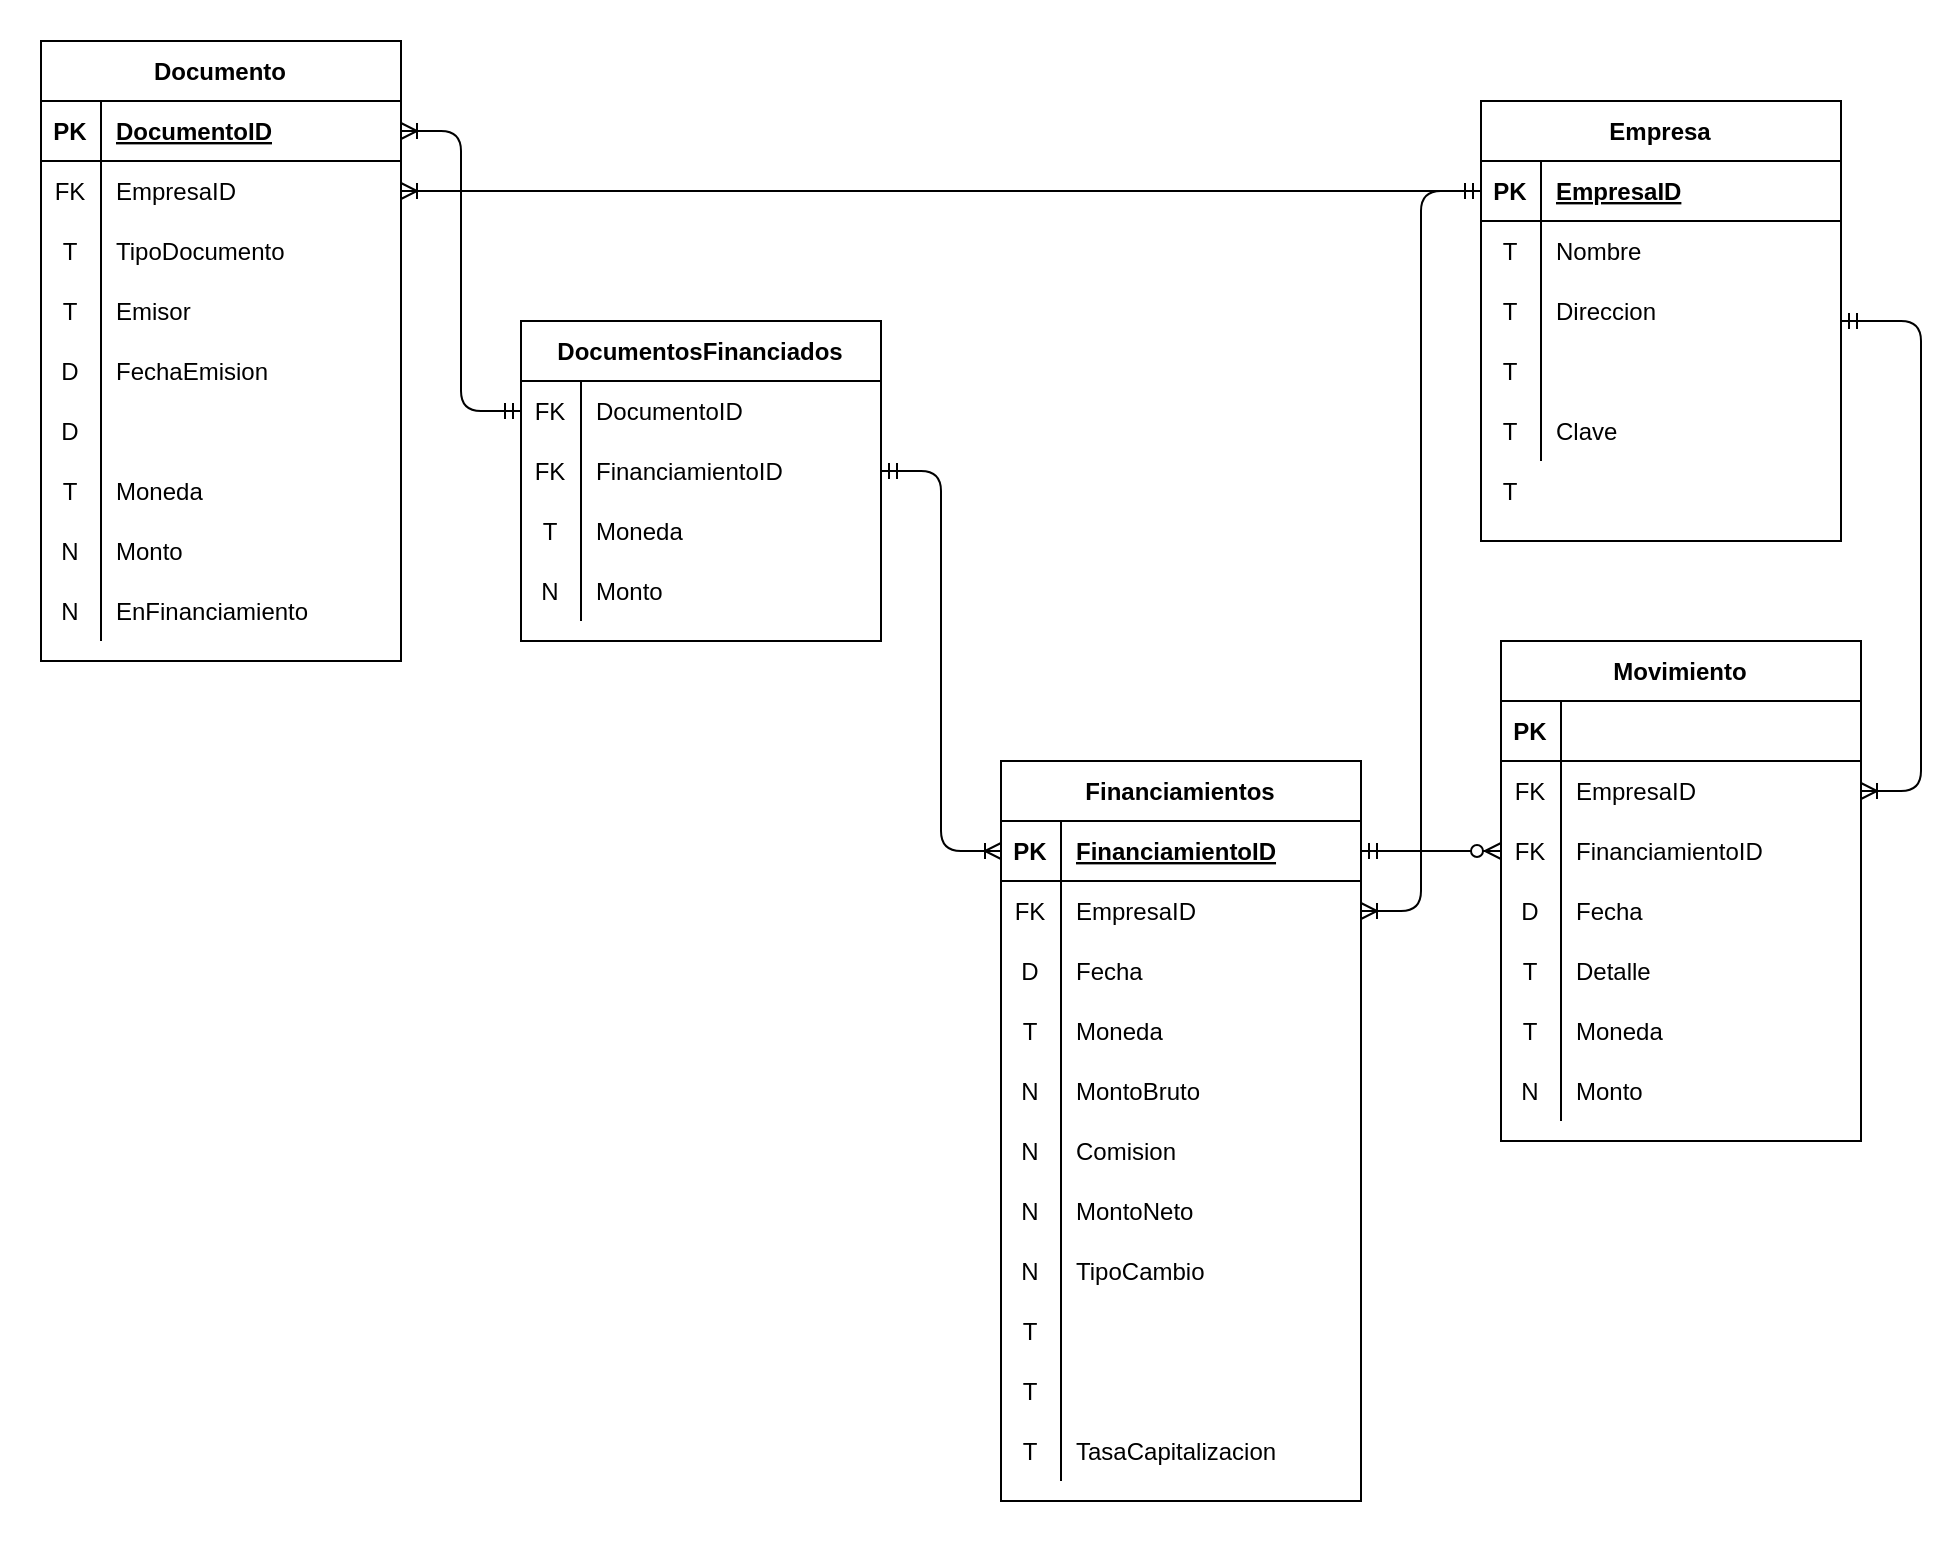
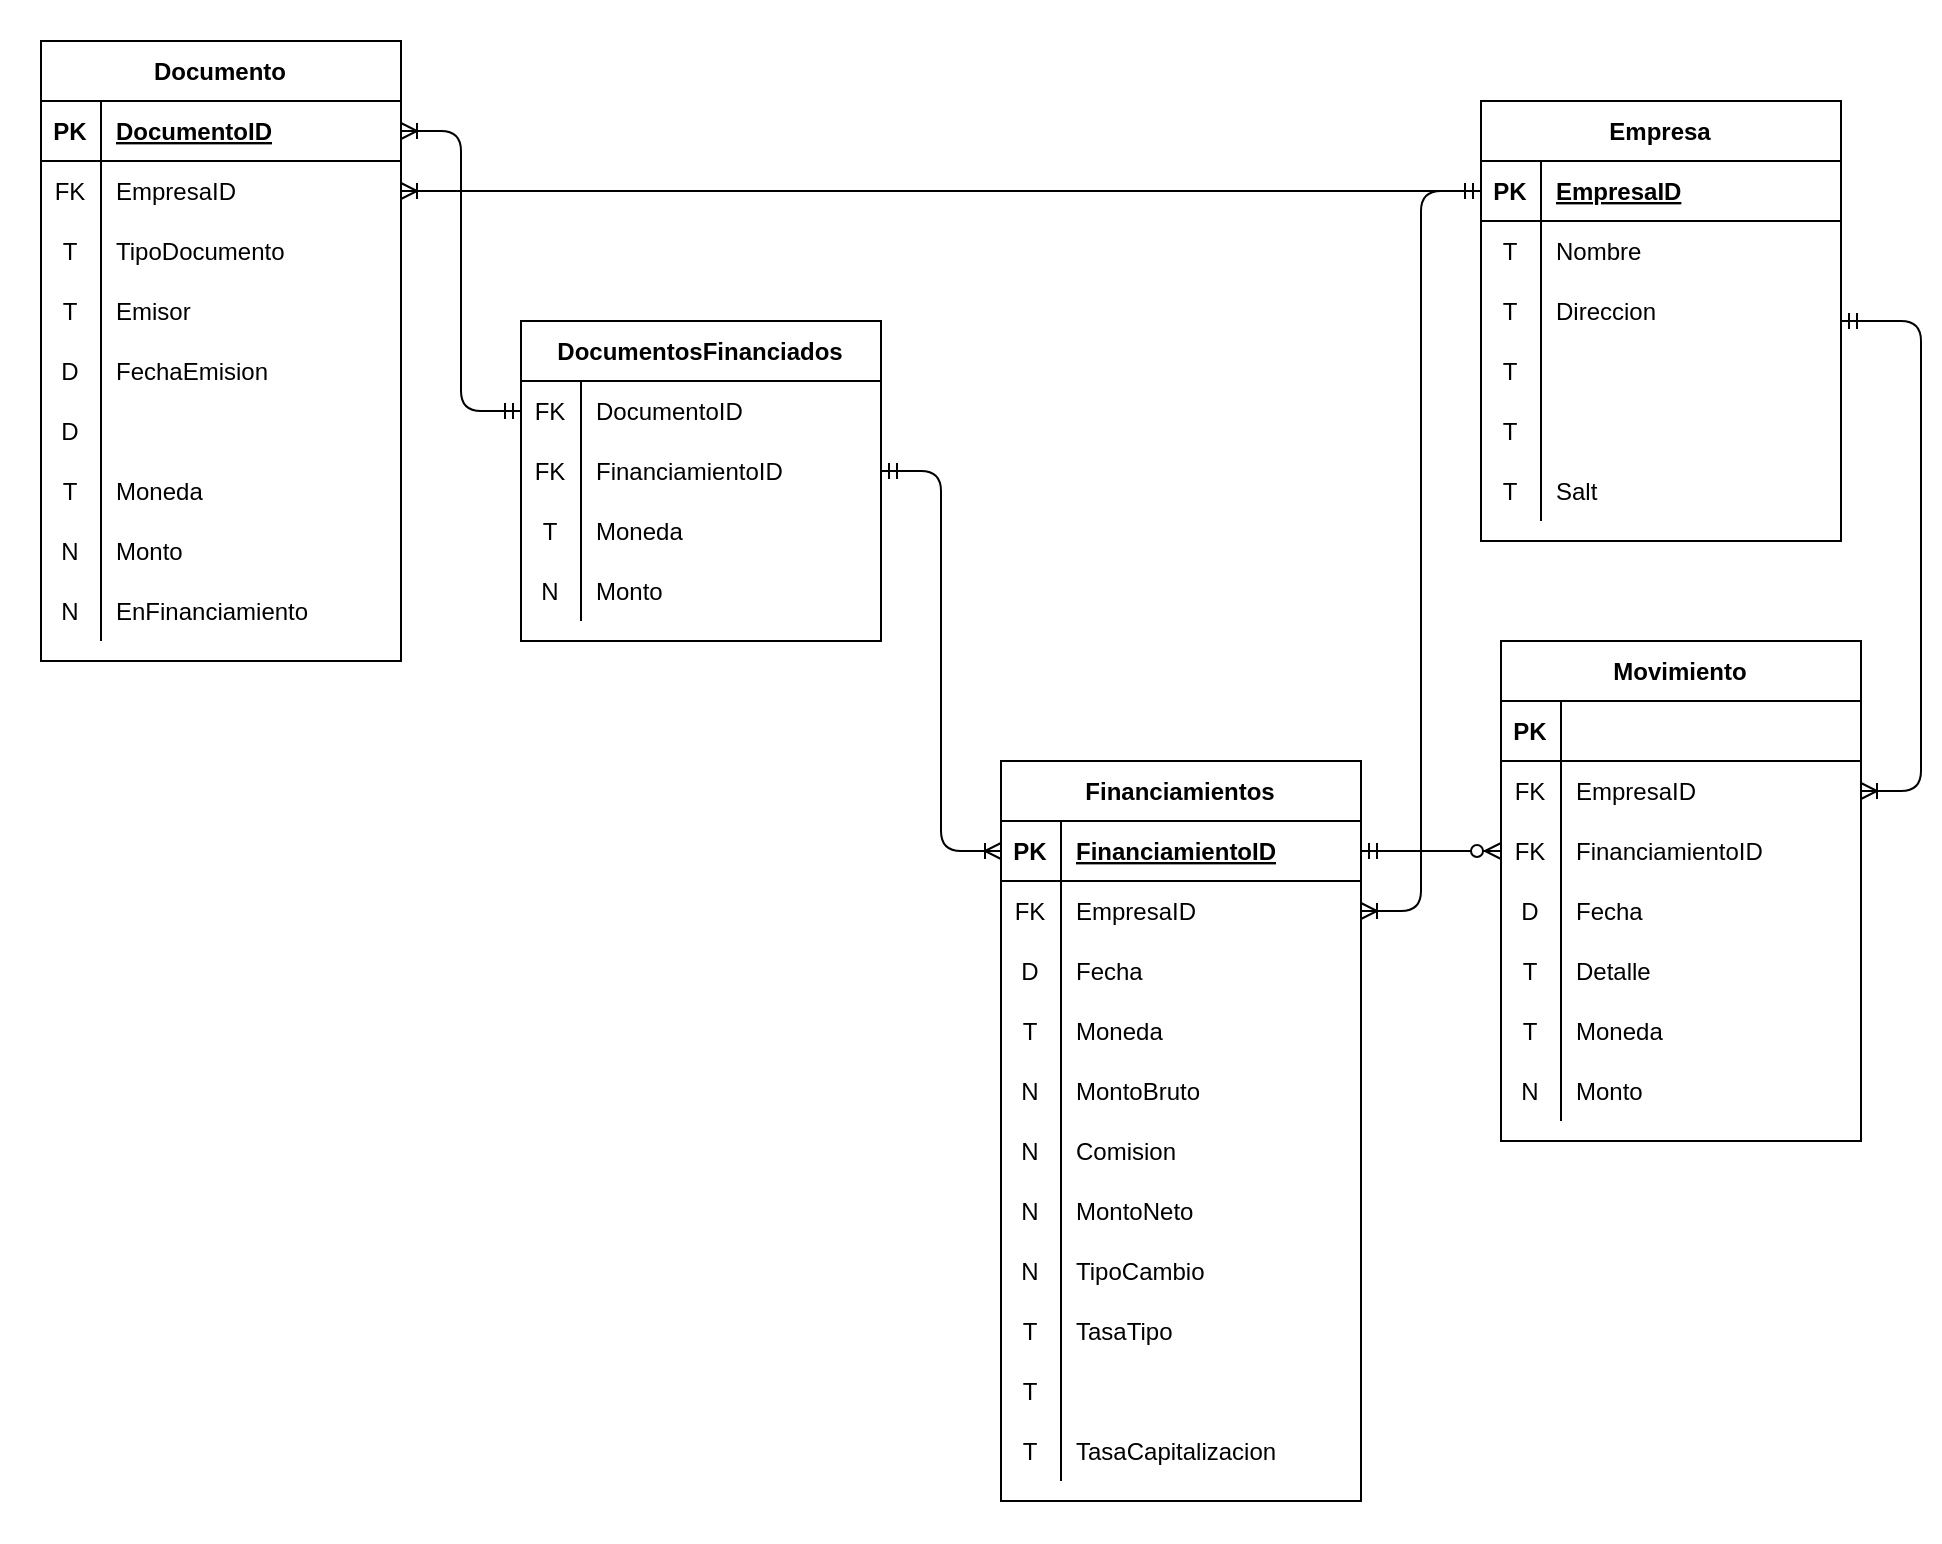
(1691, 431) -> none
none -> (1691, 491)
none -> (1211, 1331)
